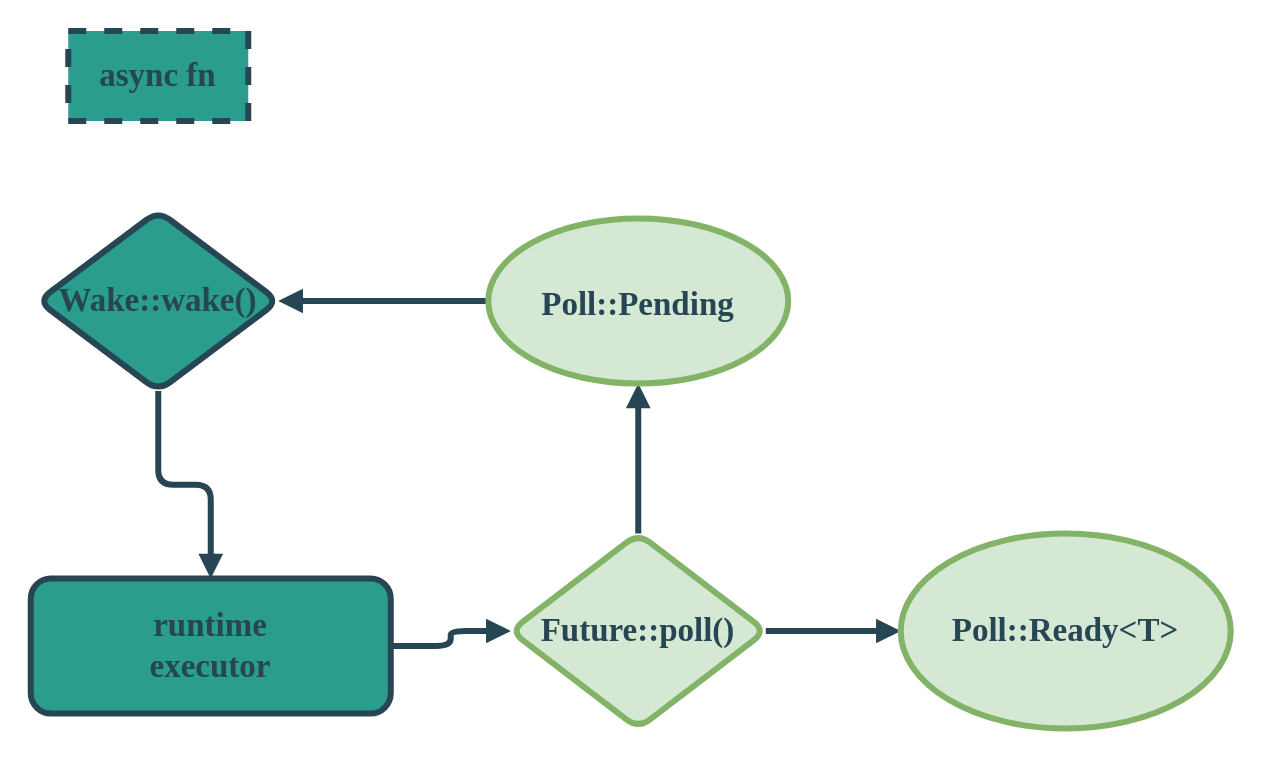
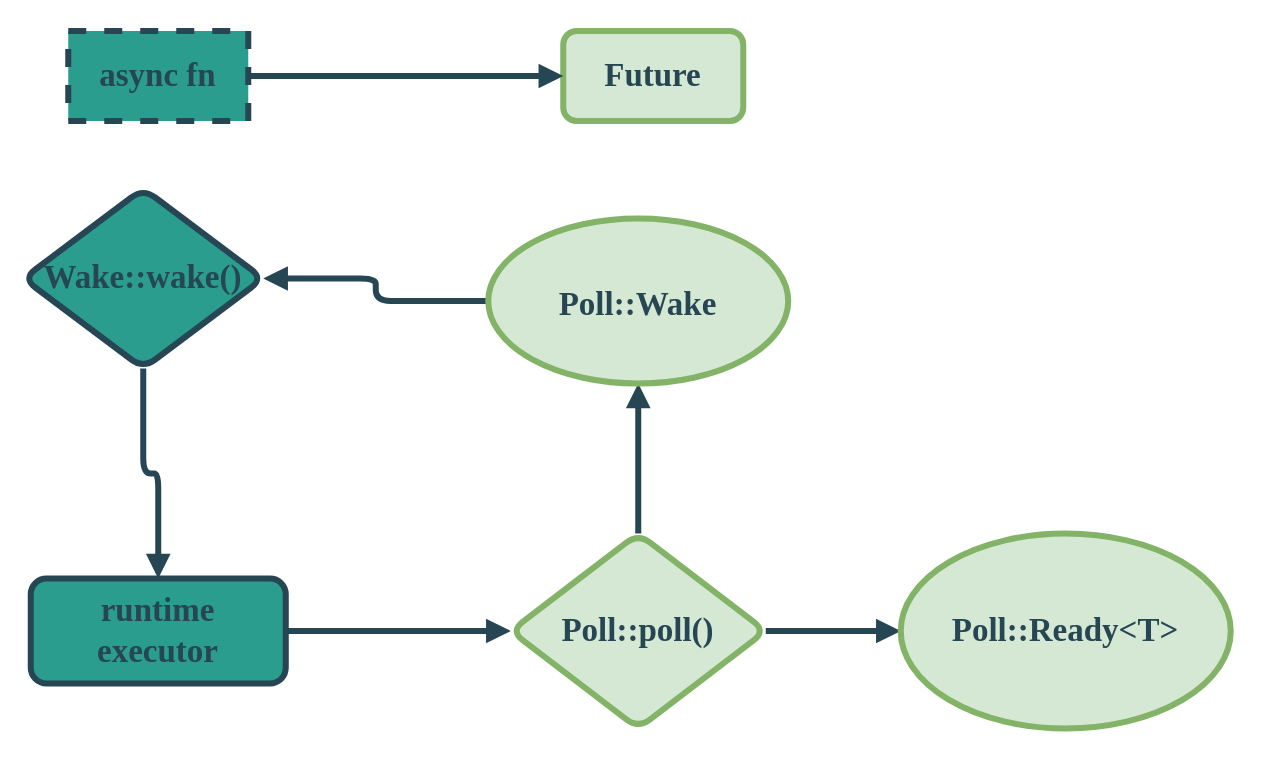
none -> (395, 76)
none -> (653, 76)
(158, 301) -> (143, 278)
(638, 301) -> (638, 301)
(638, 631) -> (638, 631)
(211, 646) -> (158, 631)
